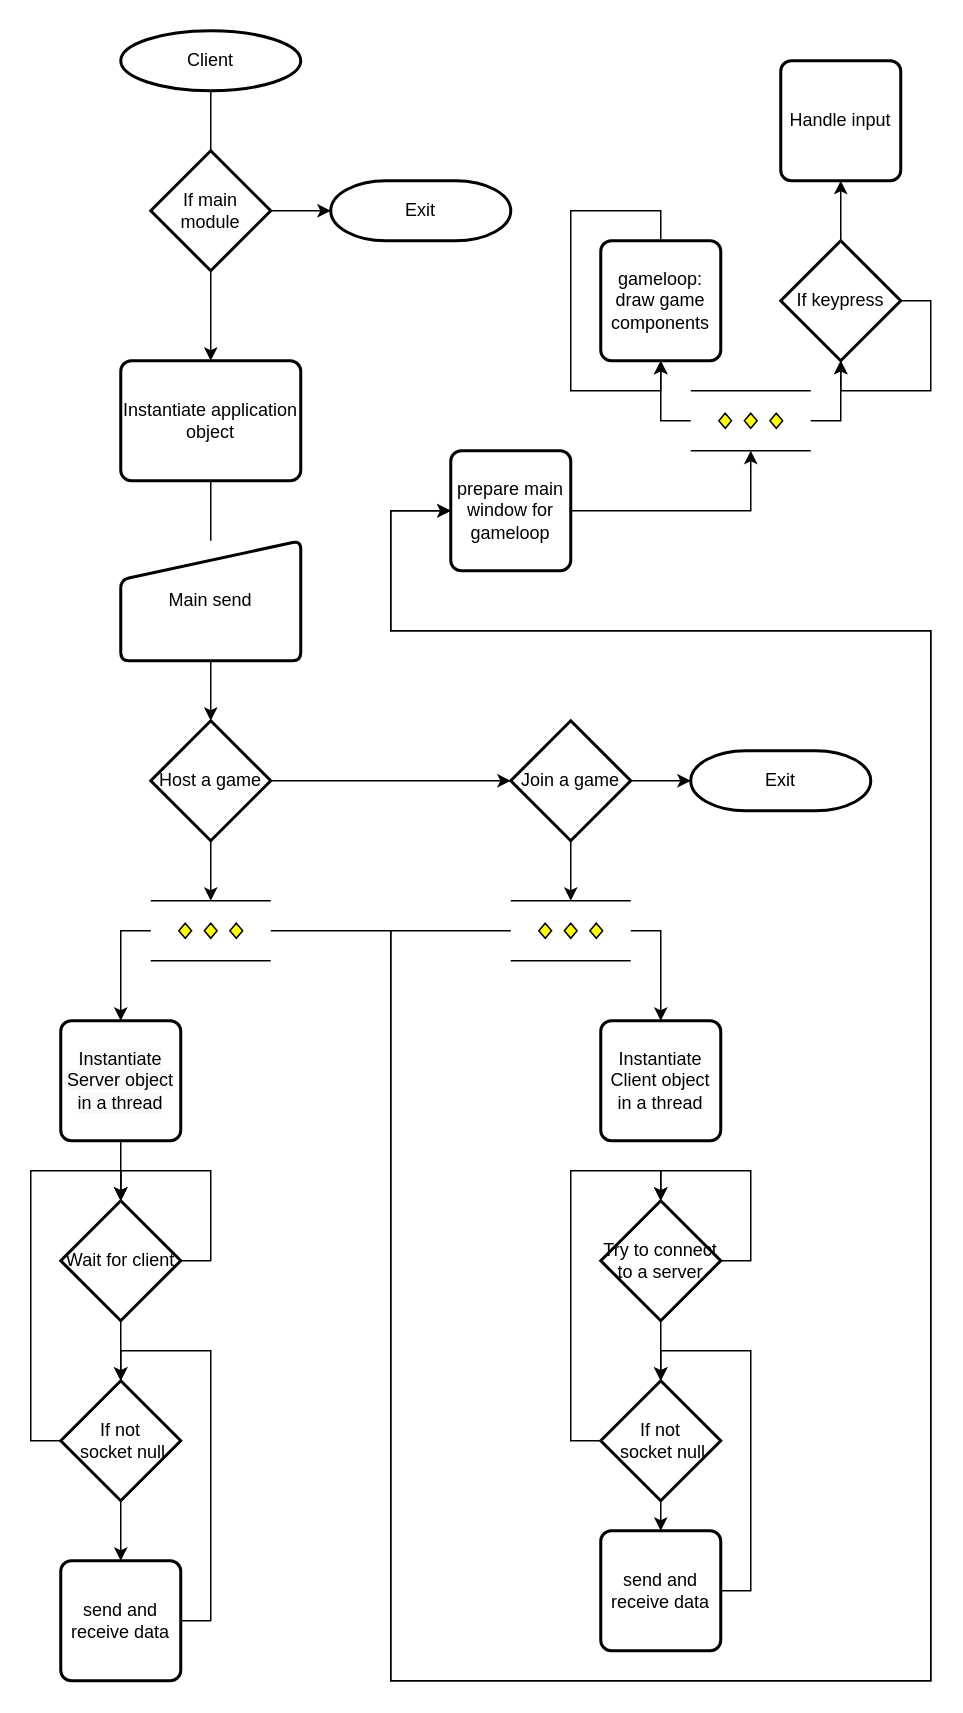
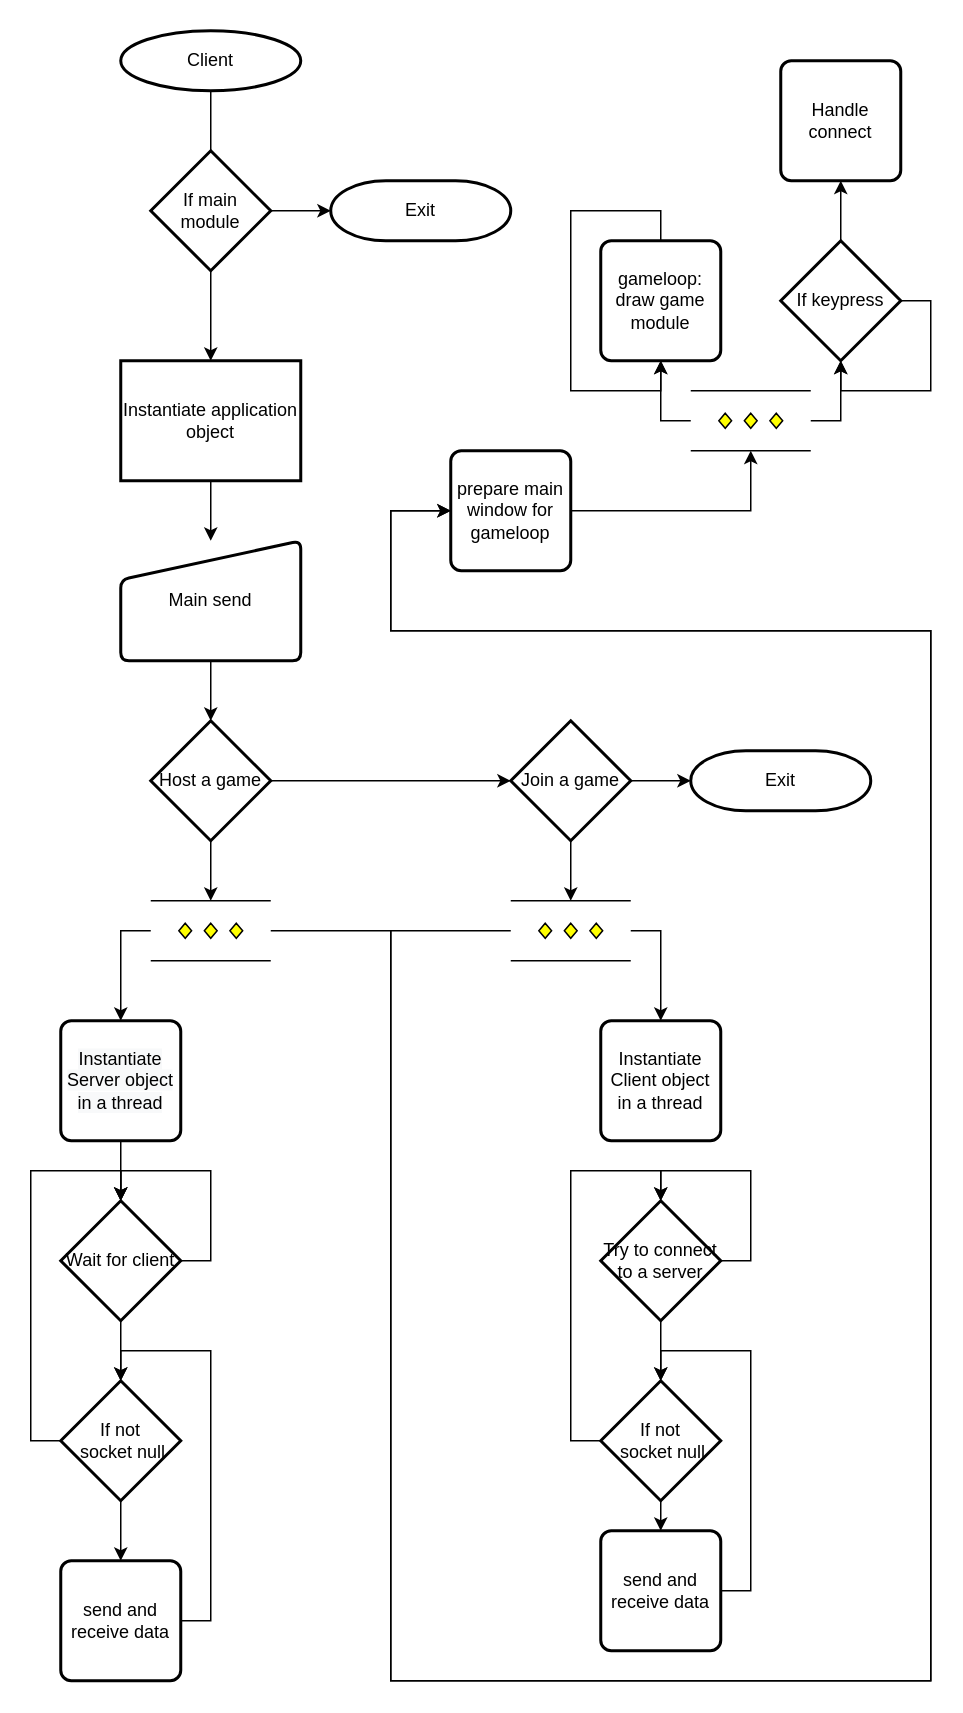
(841, 121) -> (841, 121)
(661, 301) -> (661, 301)
(211, 421) -> (211, 421)
(211, 533) -> (211, 529)
